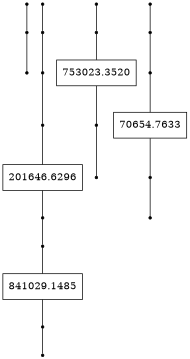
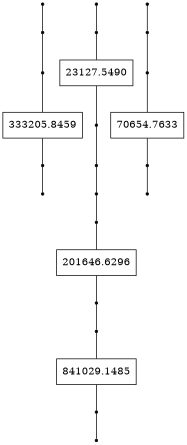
(96, 73) -> none
none -> (96, 73)
none -> (43, 125)
